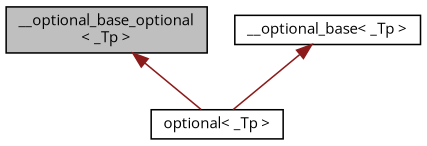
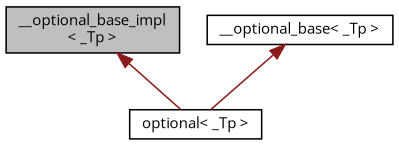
(107, 30) -> (93, 30)
